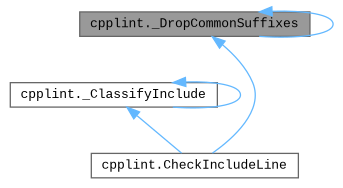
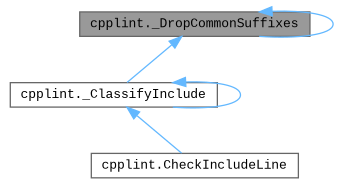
(254, 102) -> (149, 64)
